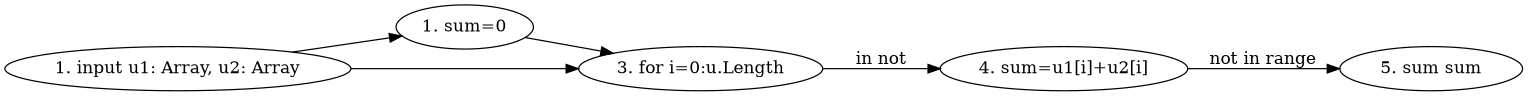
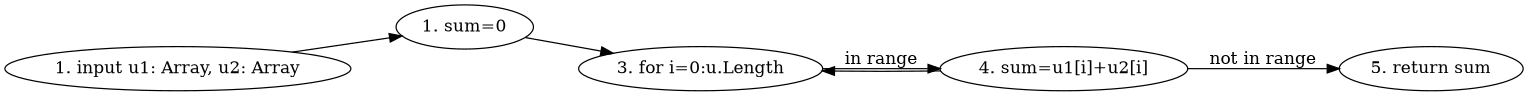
(881, 59) -> (881, 59)
(458, 69) -> (888, 71)
(1431, 69) -> (1431, 69)
